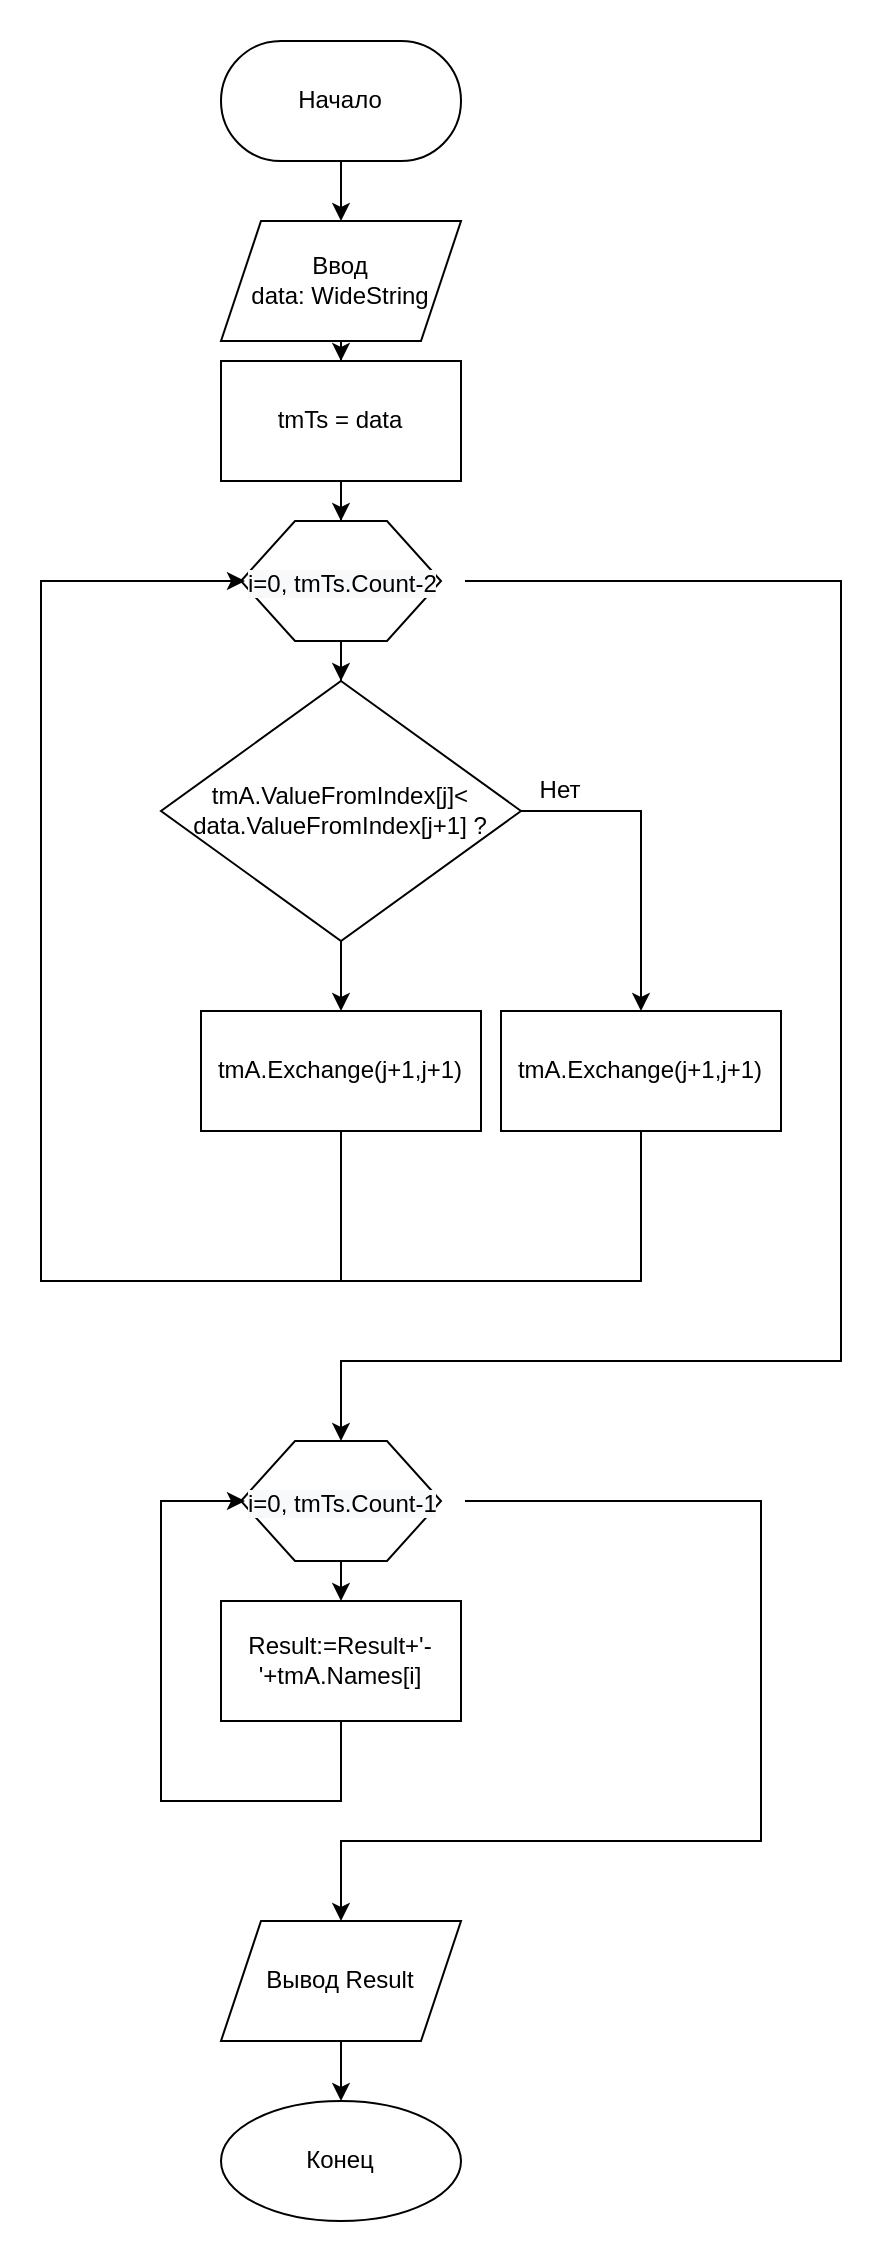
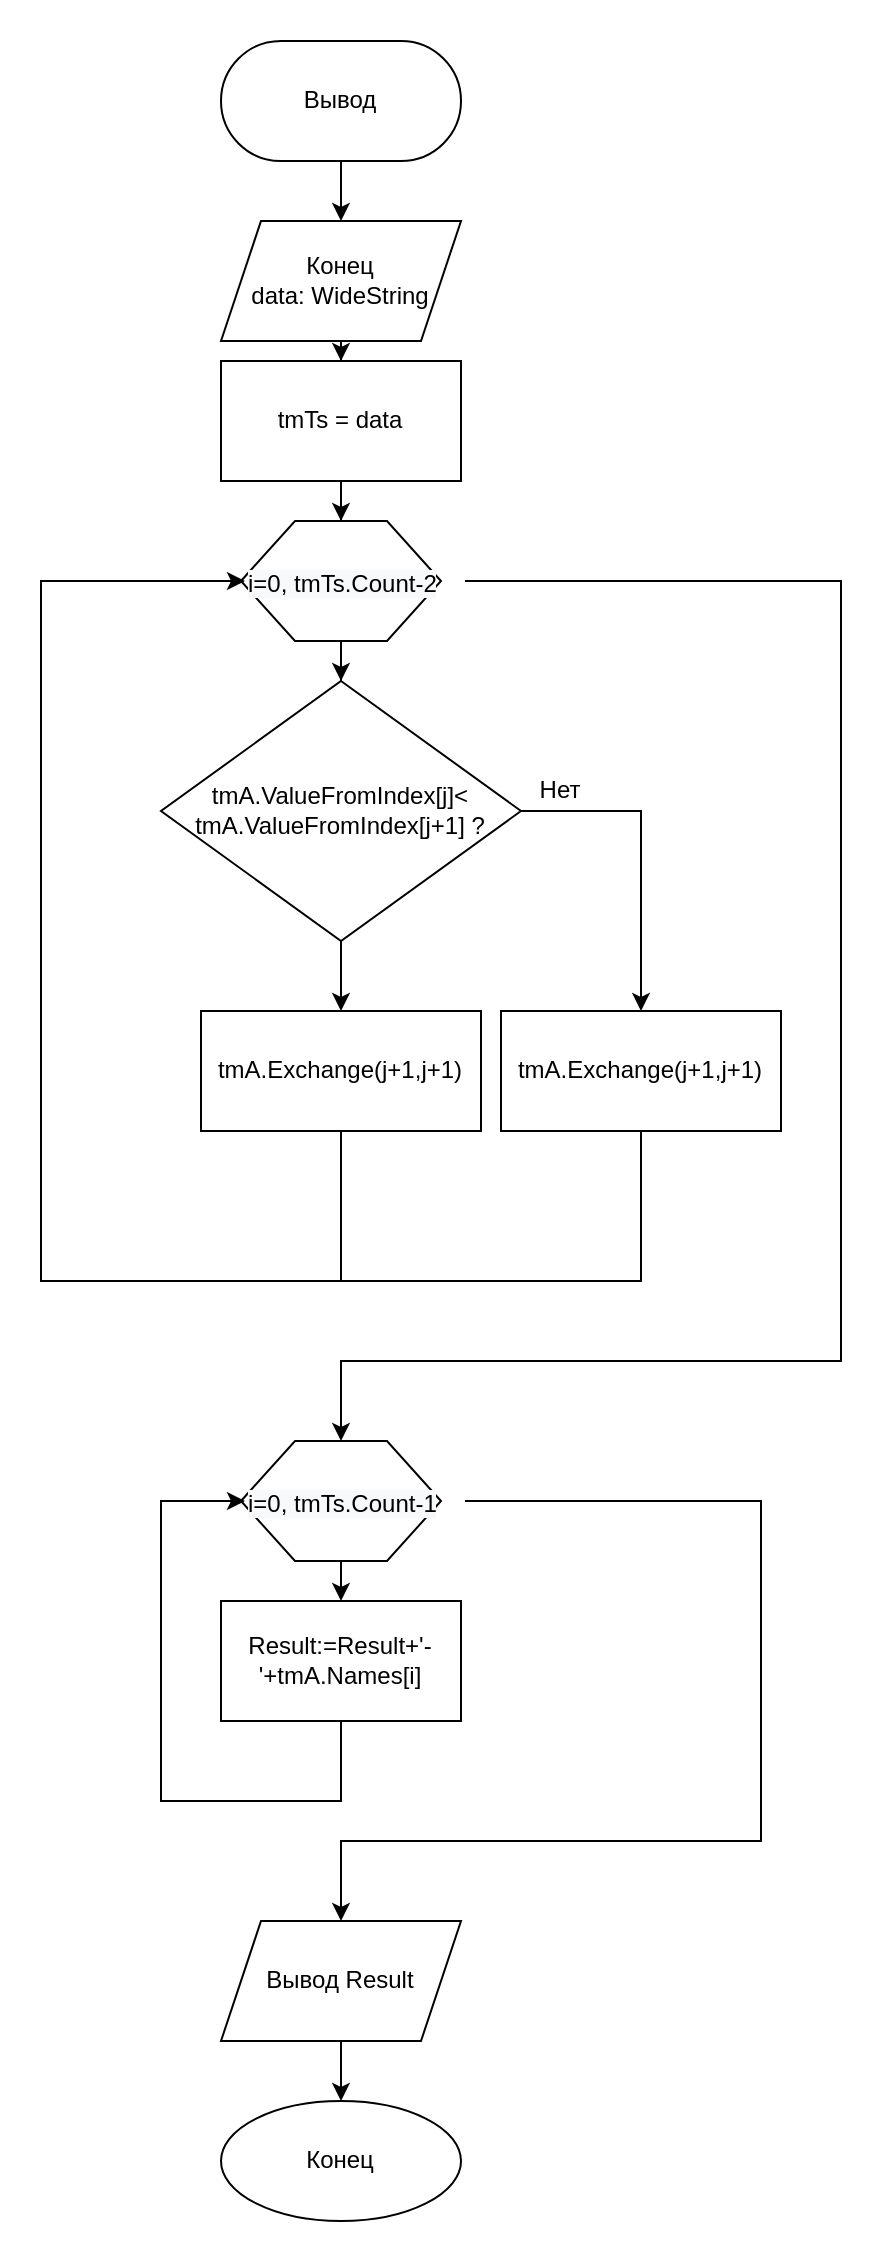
(341, 101) -> (341, 101)
(341, 281) -> (341, 281)
(341, 811) -> (341, 811)
